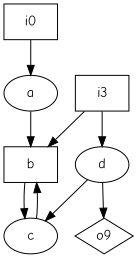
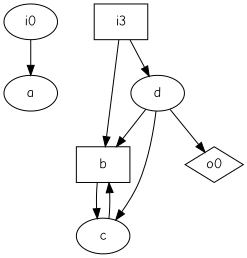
(31, 22) -> (31, 22)
(31, 124) -> (134, 124)
(104, 236) -> (214, 165)
